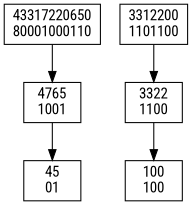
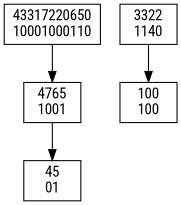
(52, 24) -> (52, 24)
(154, 24) -> none
(154, 103) -> (149, 24)
